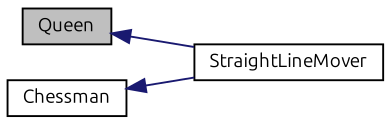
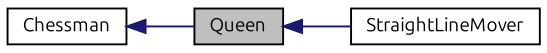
(170, 82) -> (170, 26)
